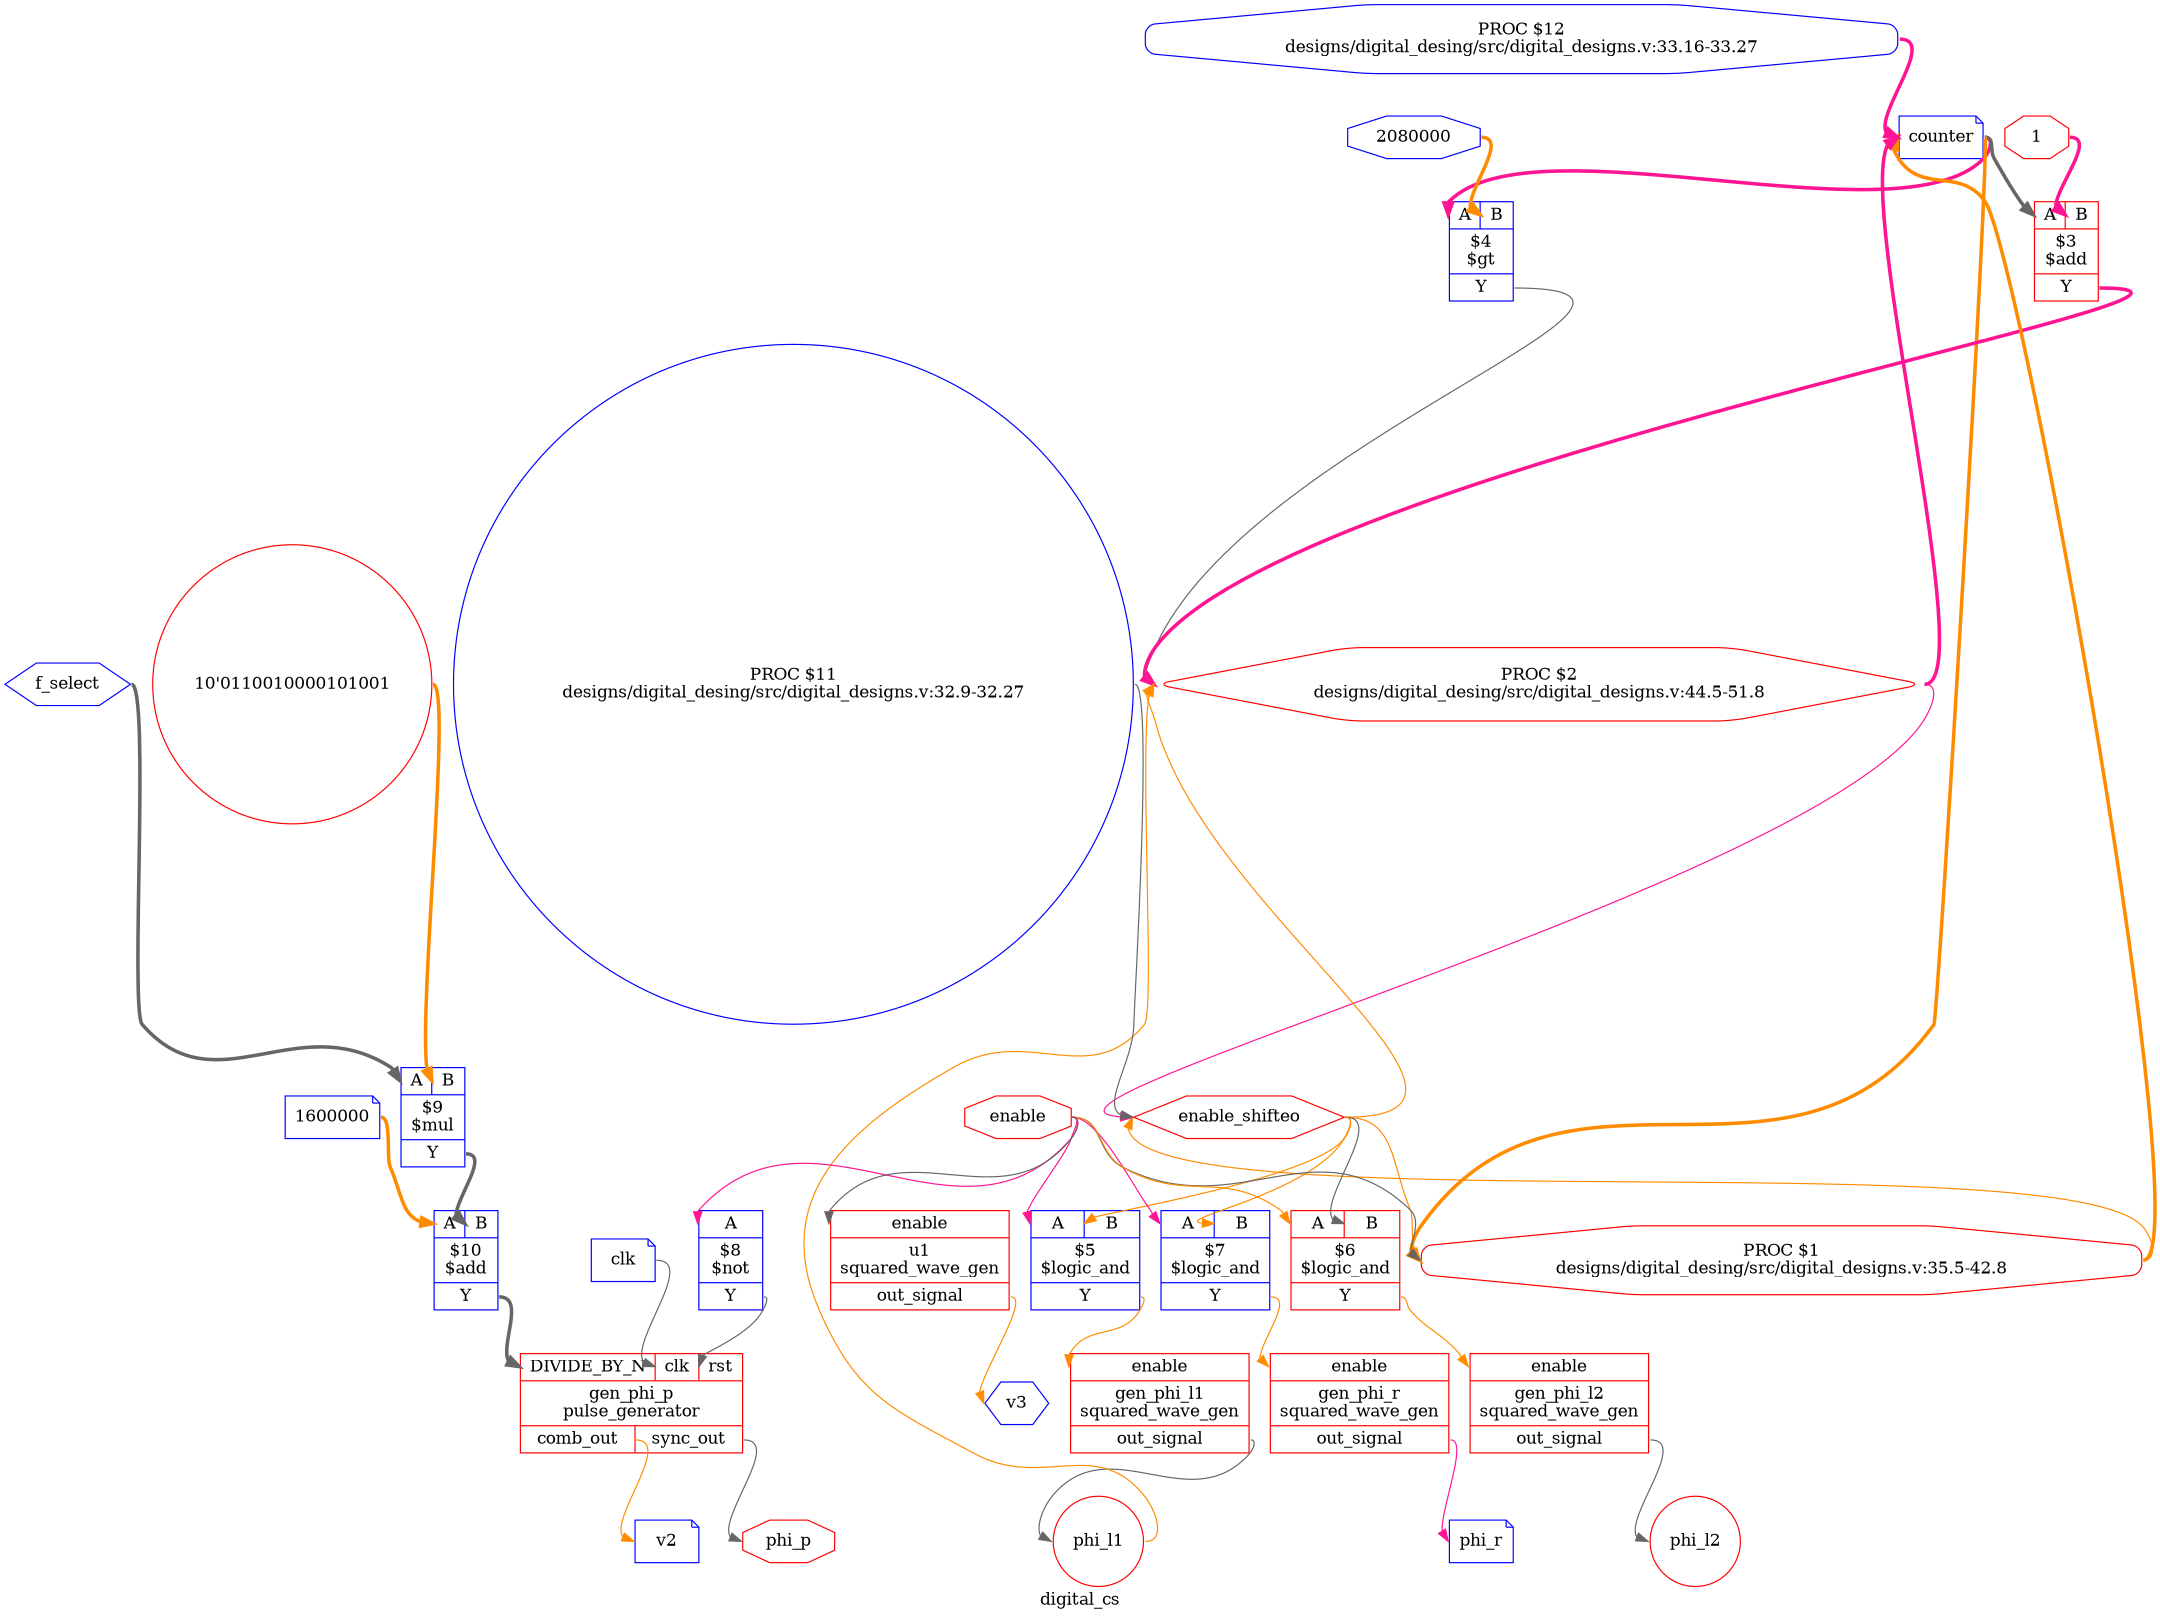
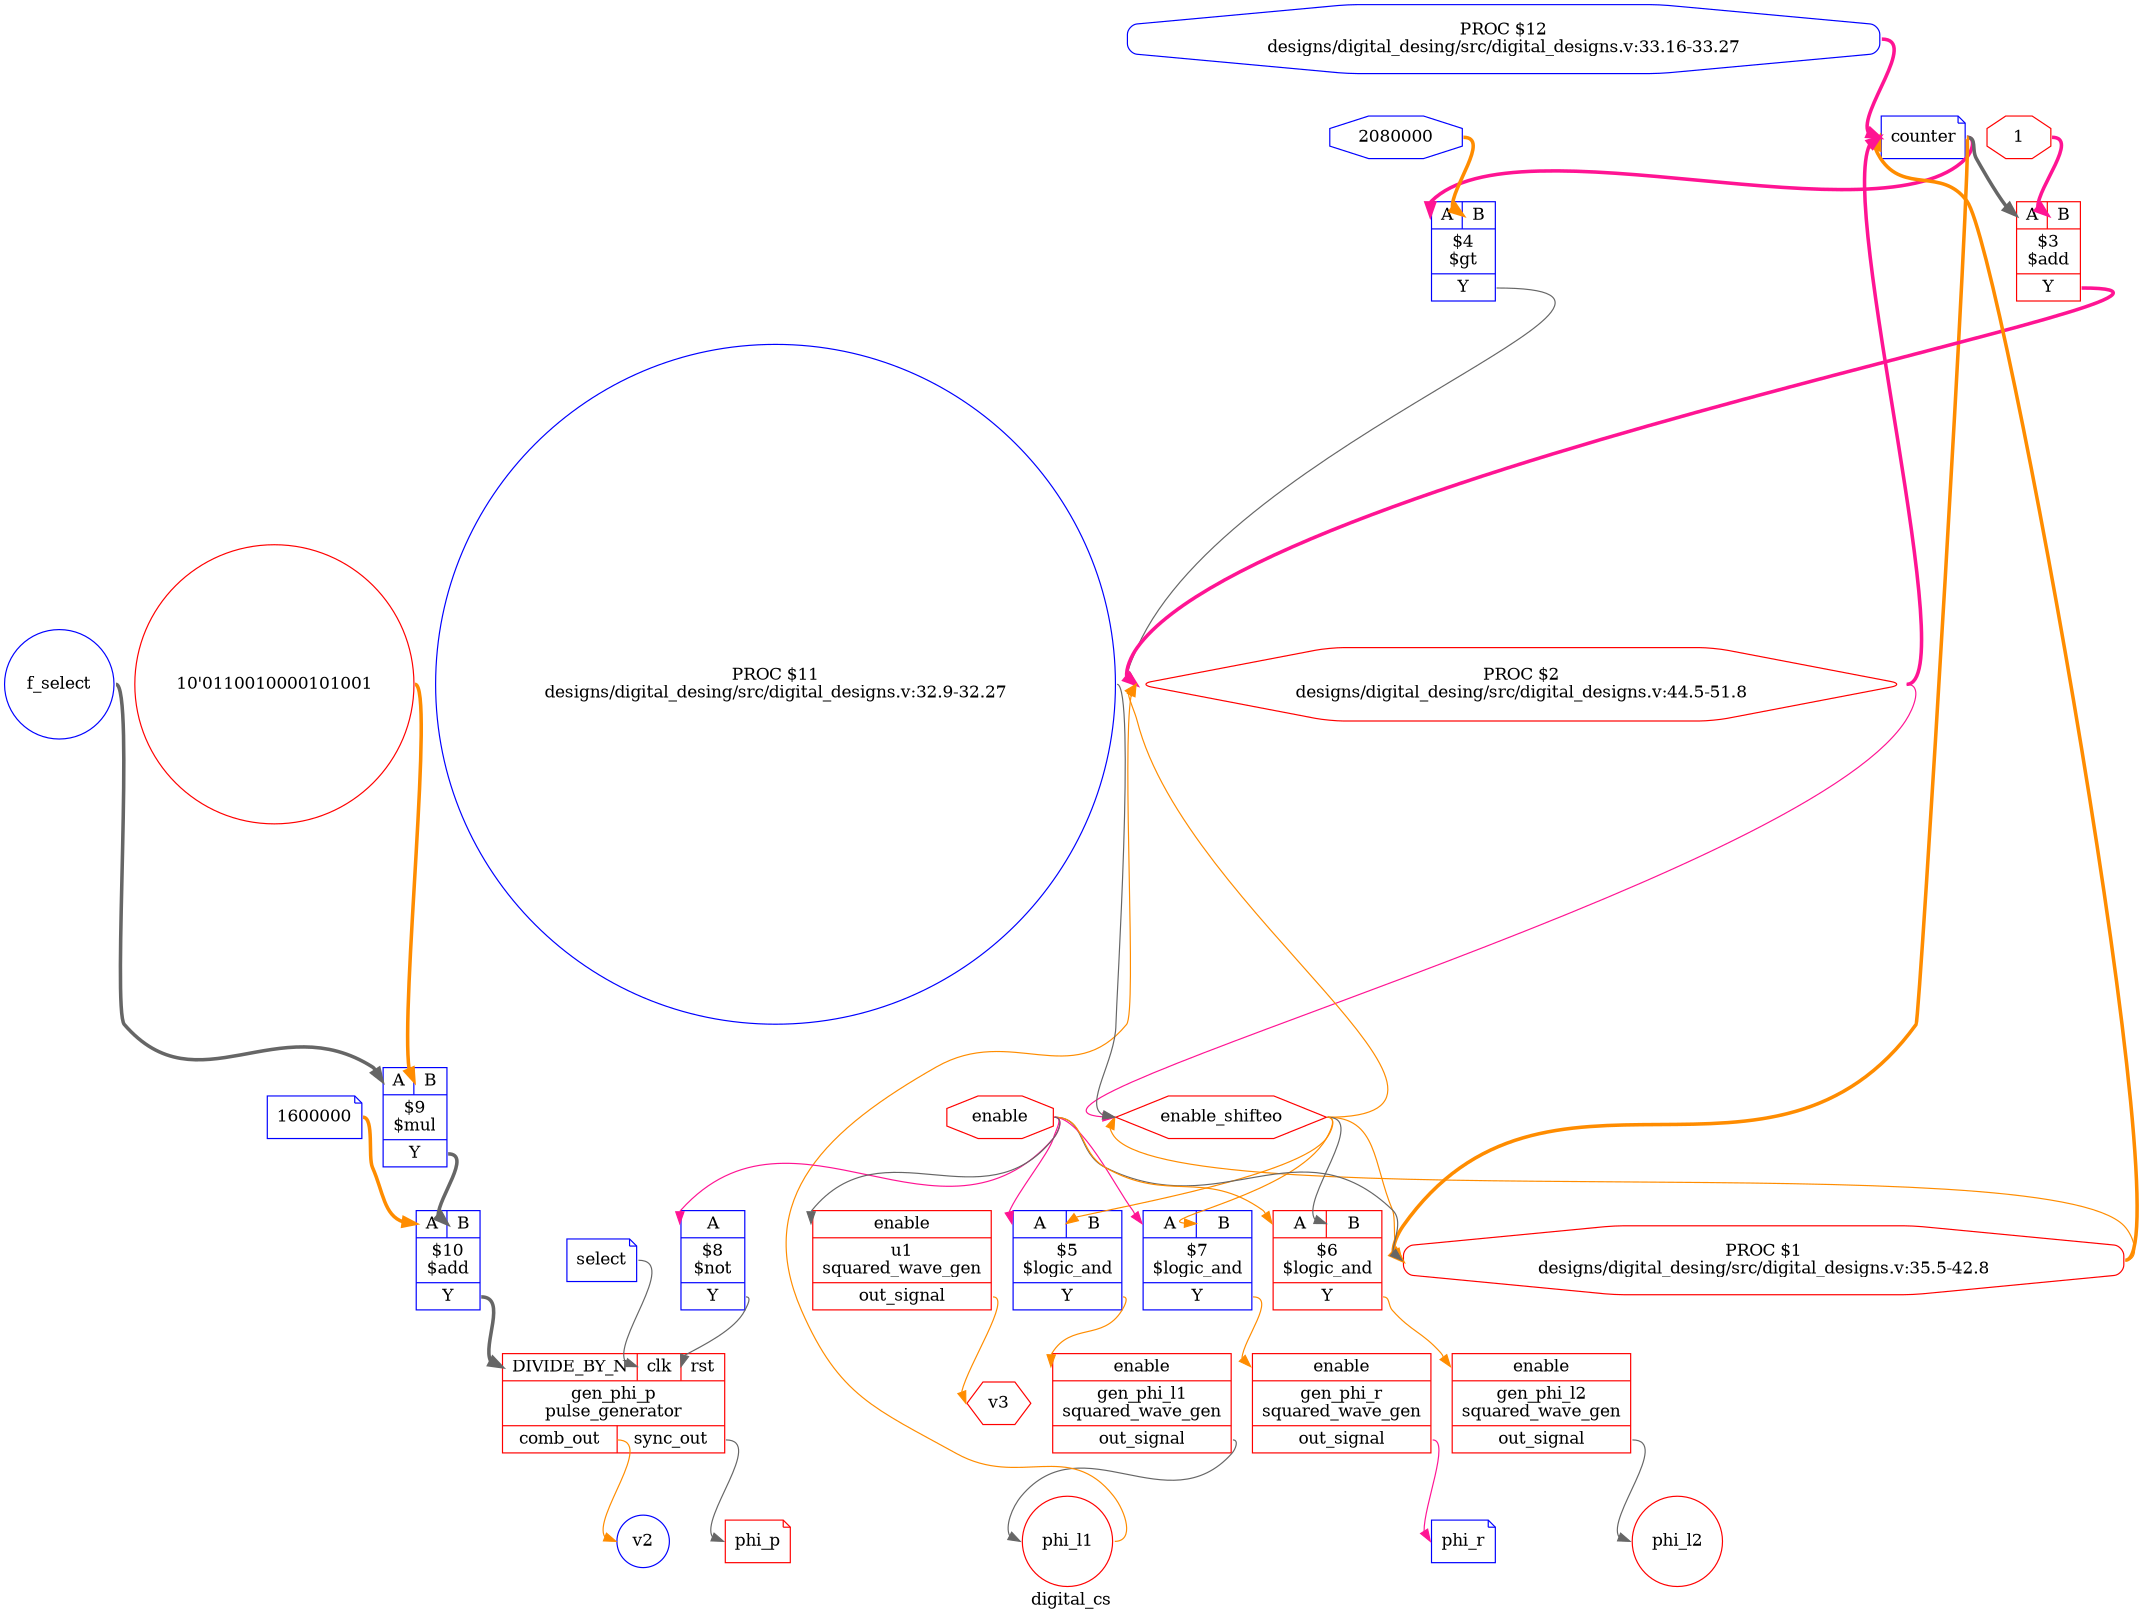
(68, 684) -> (59, 684)
(623, 1260) -> (602, 1260)
(1017, 1403) -> (999, 1403)
(667, 1541) -> (643, 1541)
(789, 1541) -> (758, 1541)
